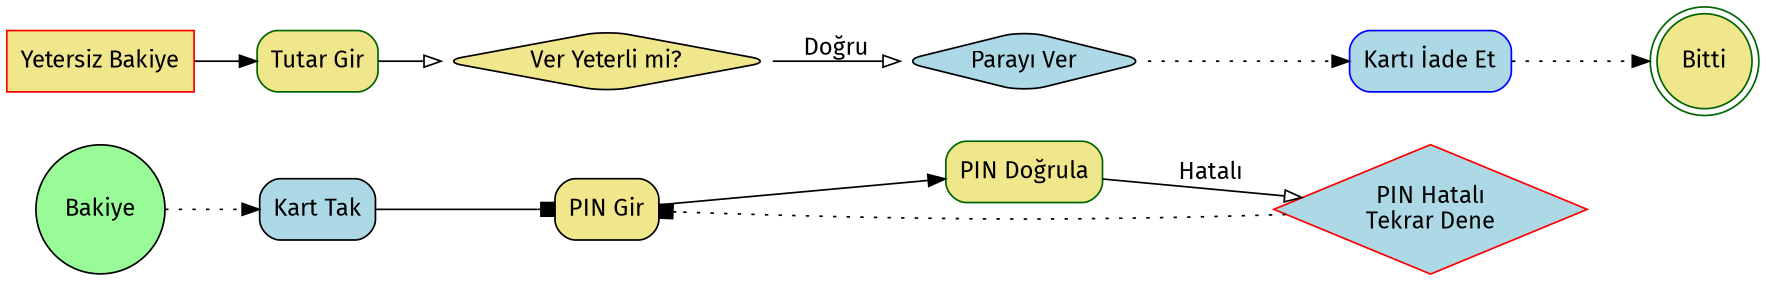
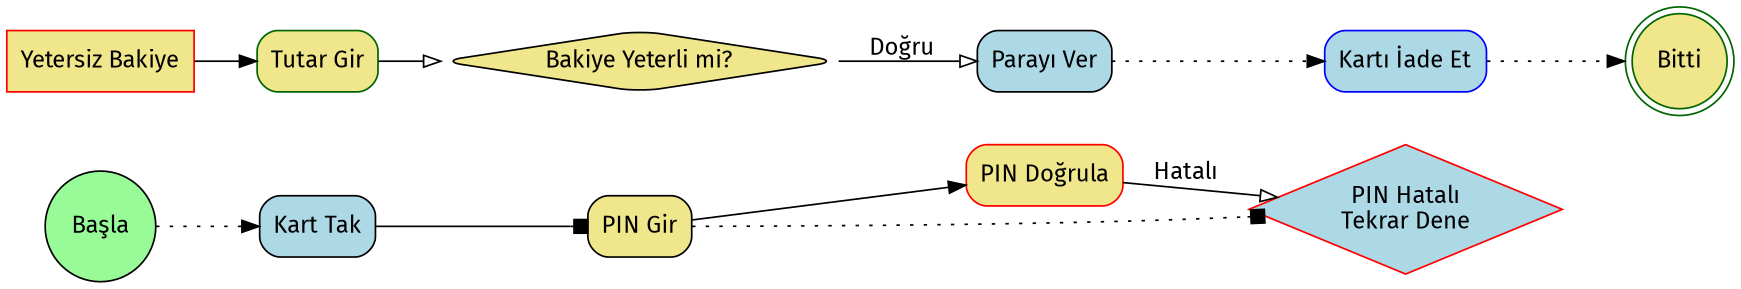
(607, 61) -> (640, 61)
(1024, 61) -> (1045, 61)
(1024, 172) -> (1045, 175)
(100, 209) -> (100, 226)
(981, 219) -> (970, 224)
